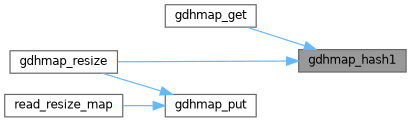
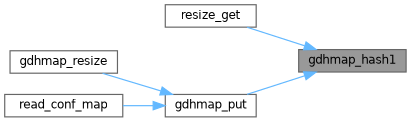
(211, 16) -> (211, 16)
(202, 61) -> (276, 85)
(64, 106) -> (64, 106)
